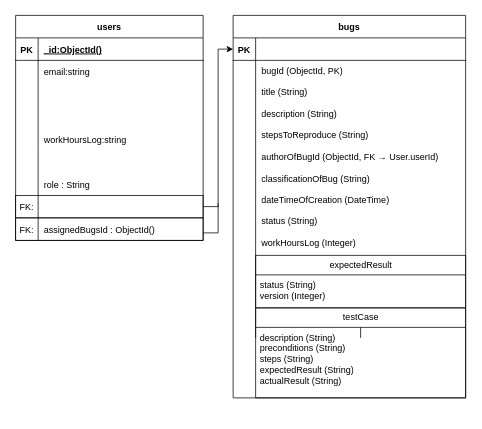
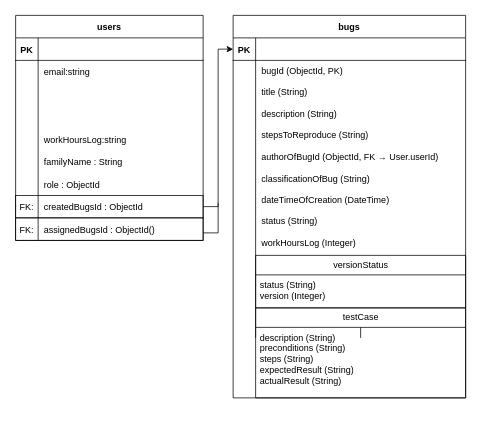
(120, 49) -> none
none -> (120, 162)
(70, 185) -> (77, 185)
none -> (120, 207)
(361, 265) -> (361, 265)
